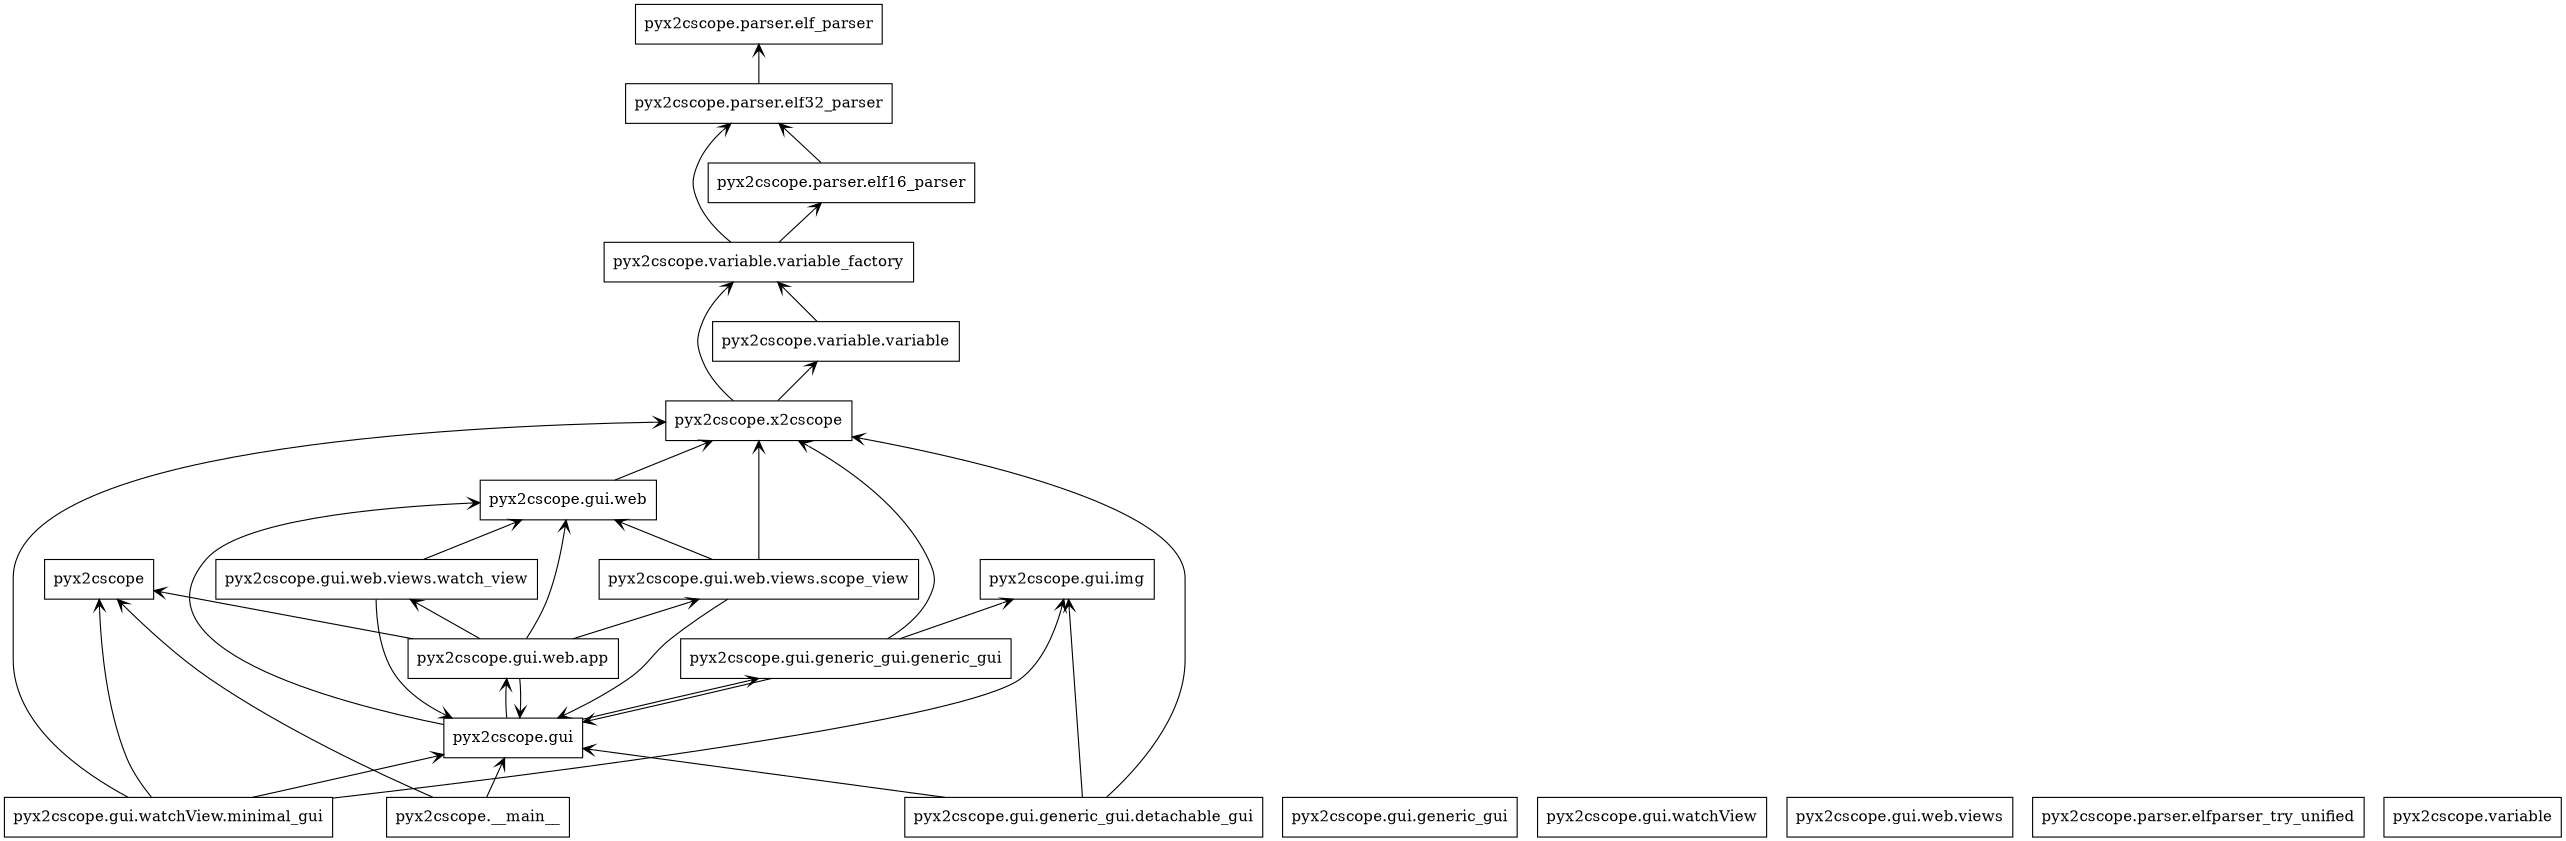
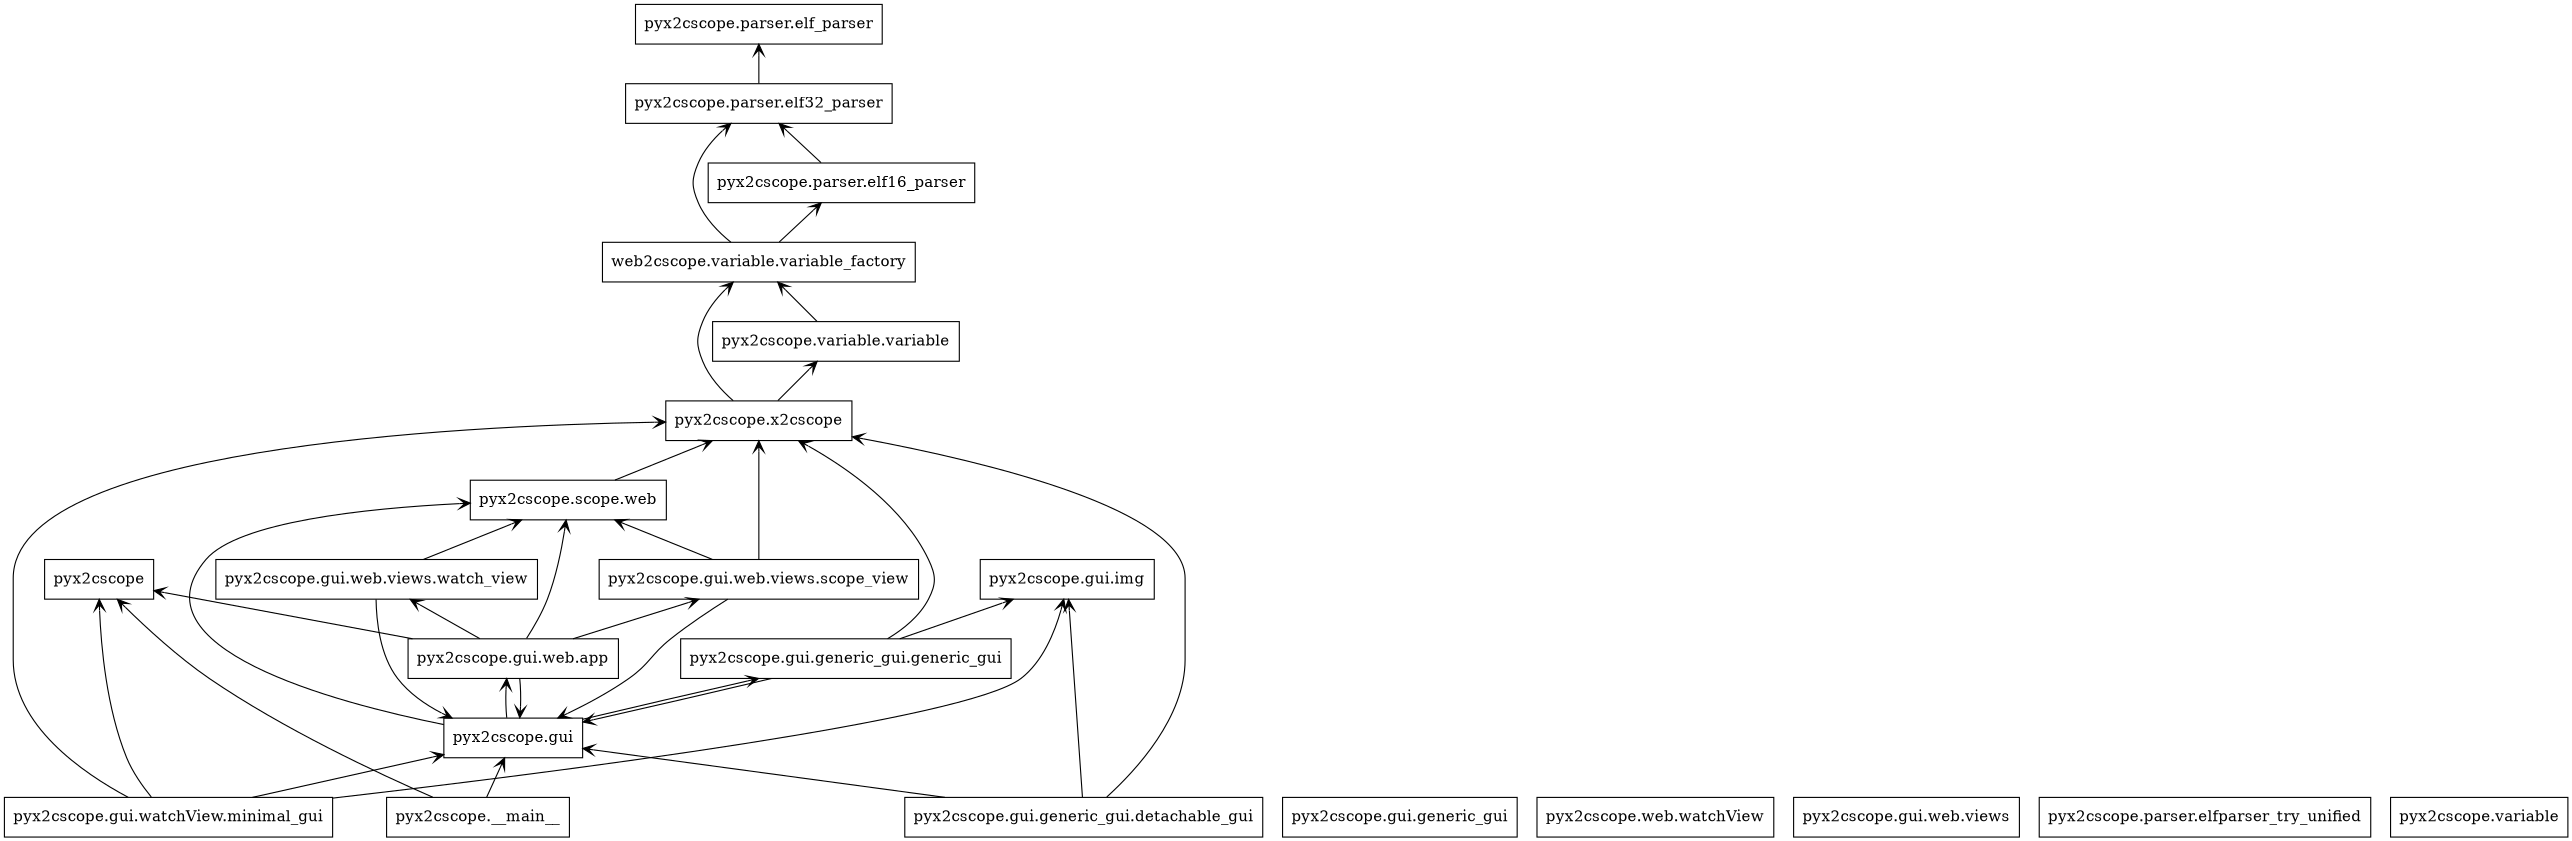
(759, 262) -> (759, 262)
(568, 500) -> (568, 500)
(1652, 817) -> (1655, 817)
